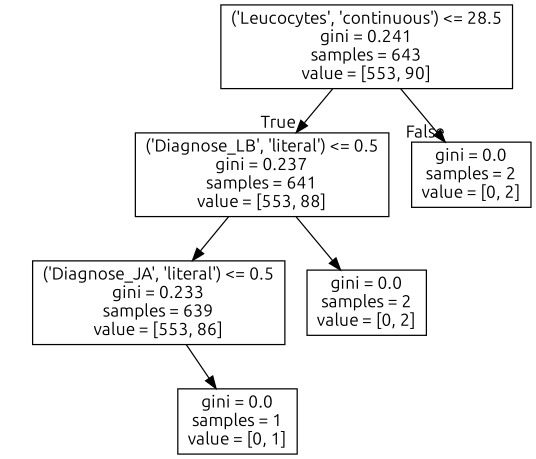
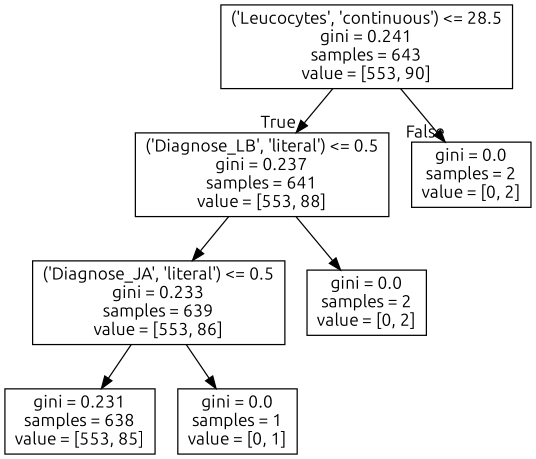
none -> (80, 421)
